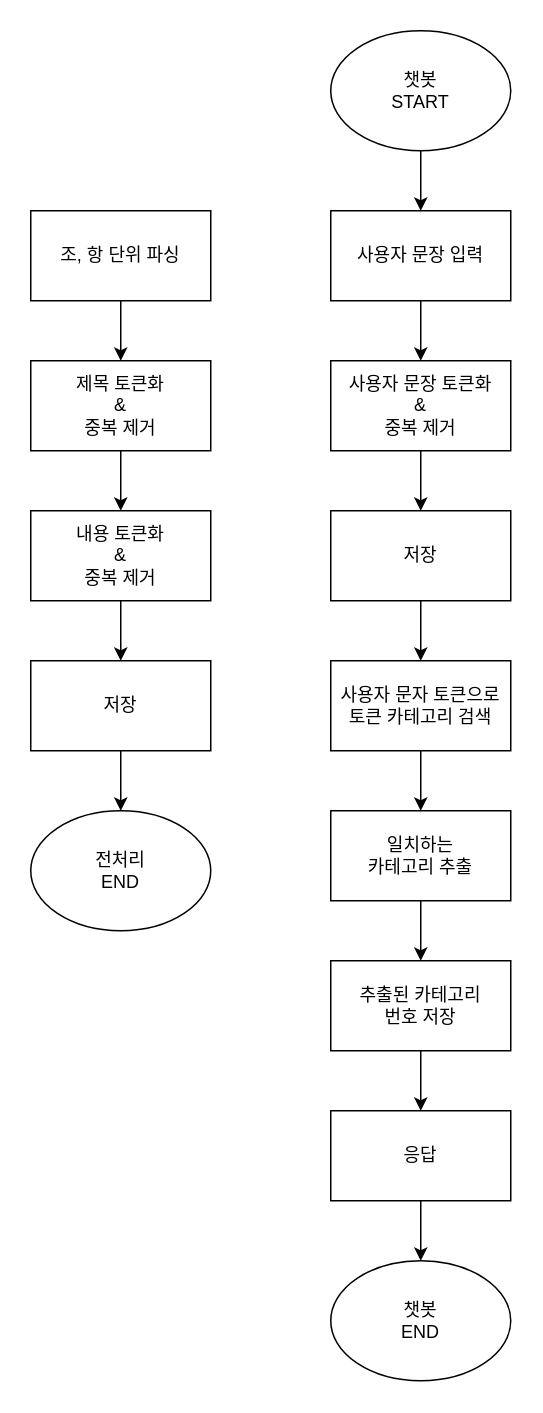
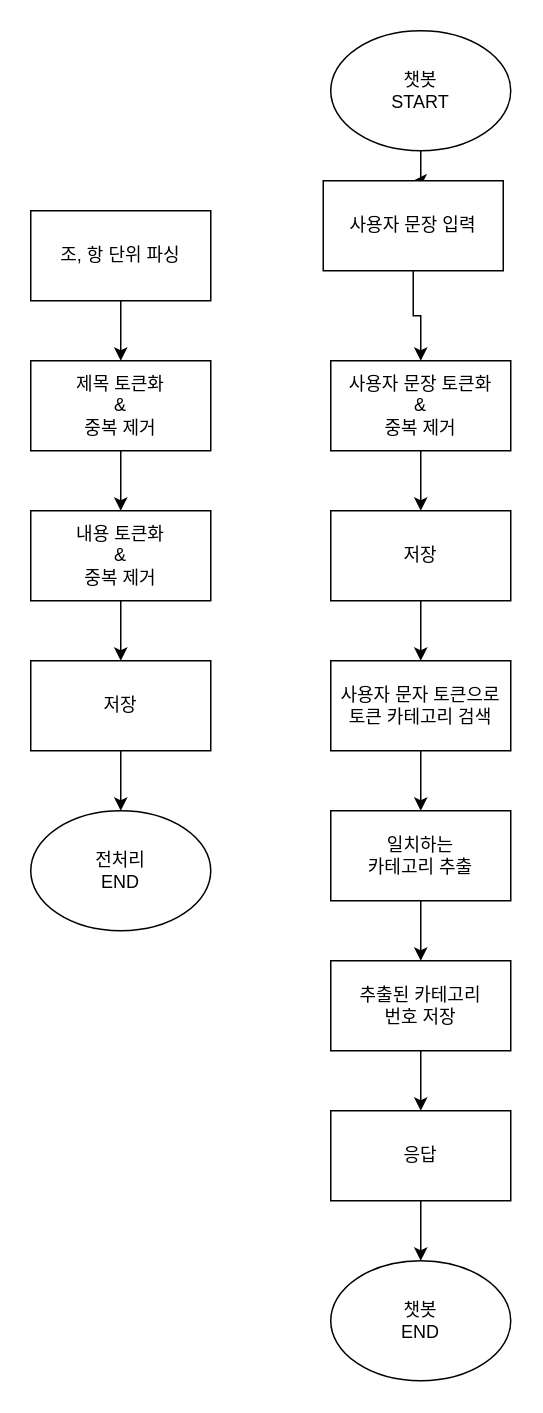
(421, 256) -> (413, 226)
